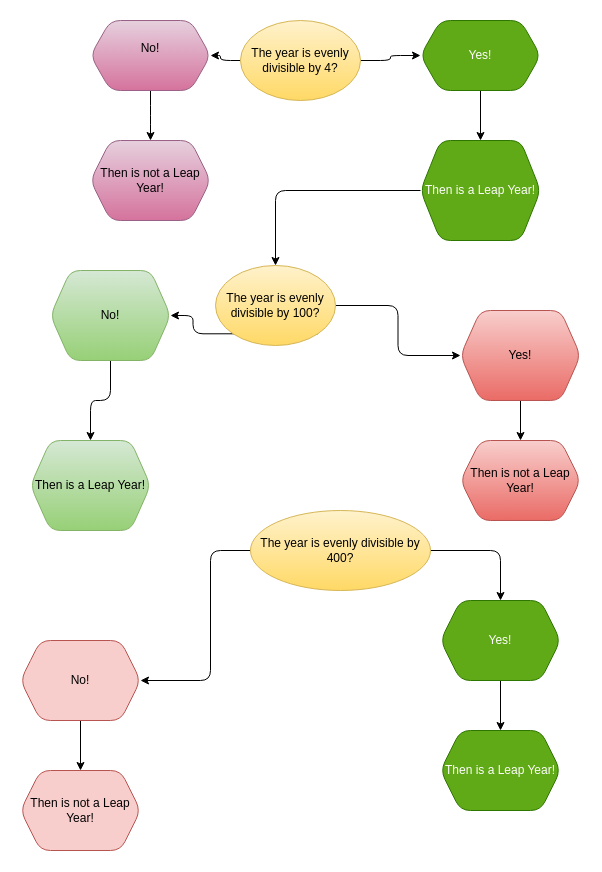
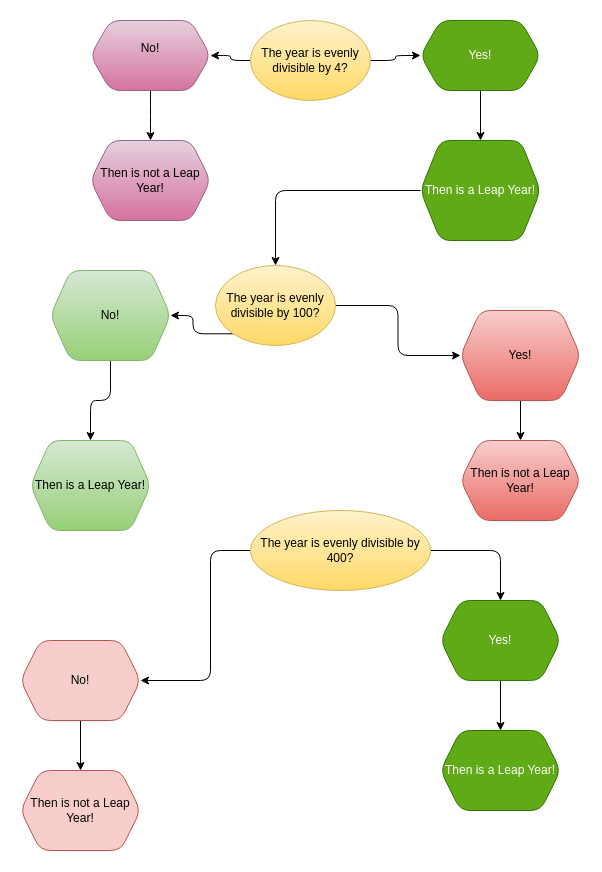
(301, 61) -> (311, 61)
